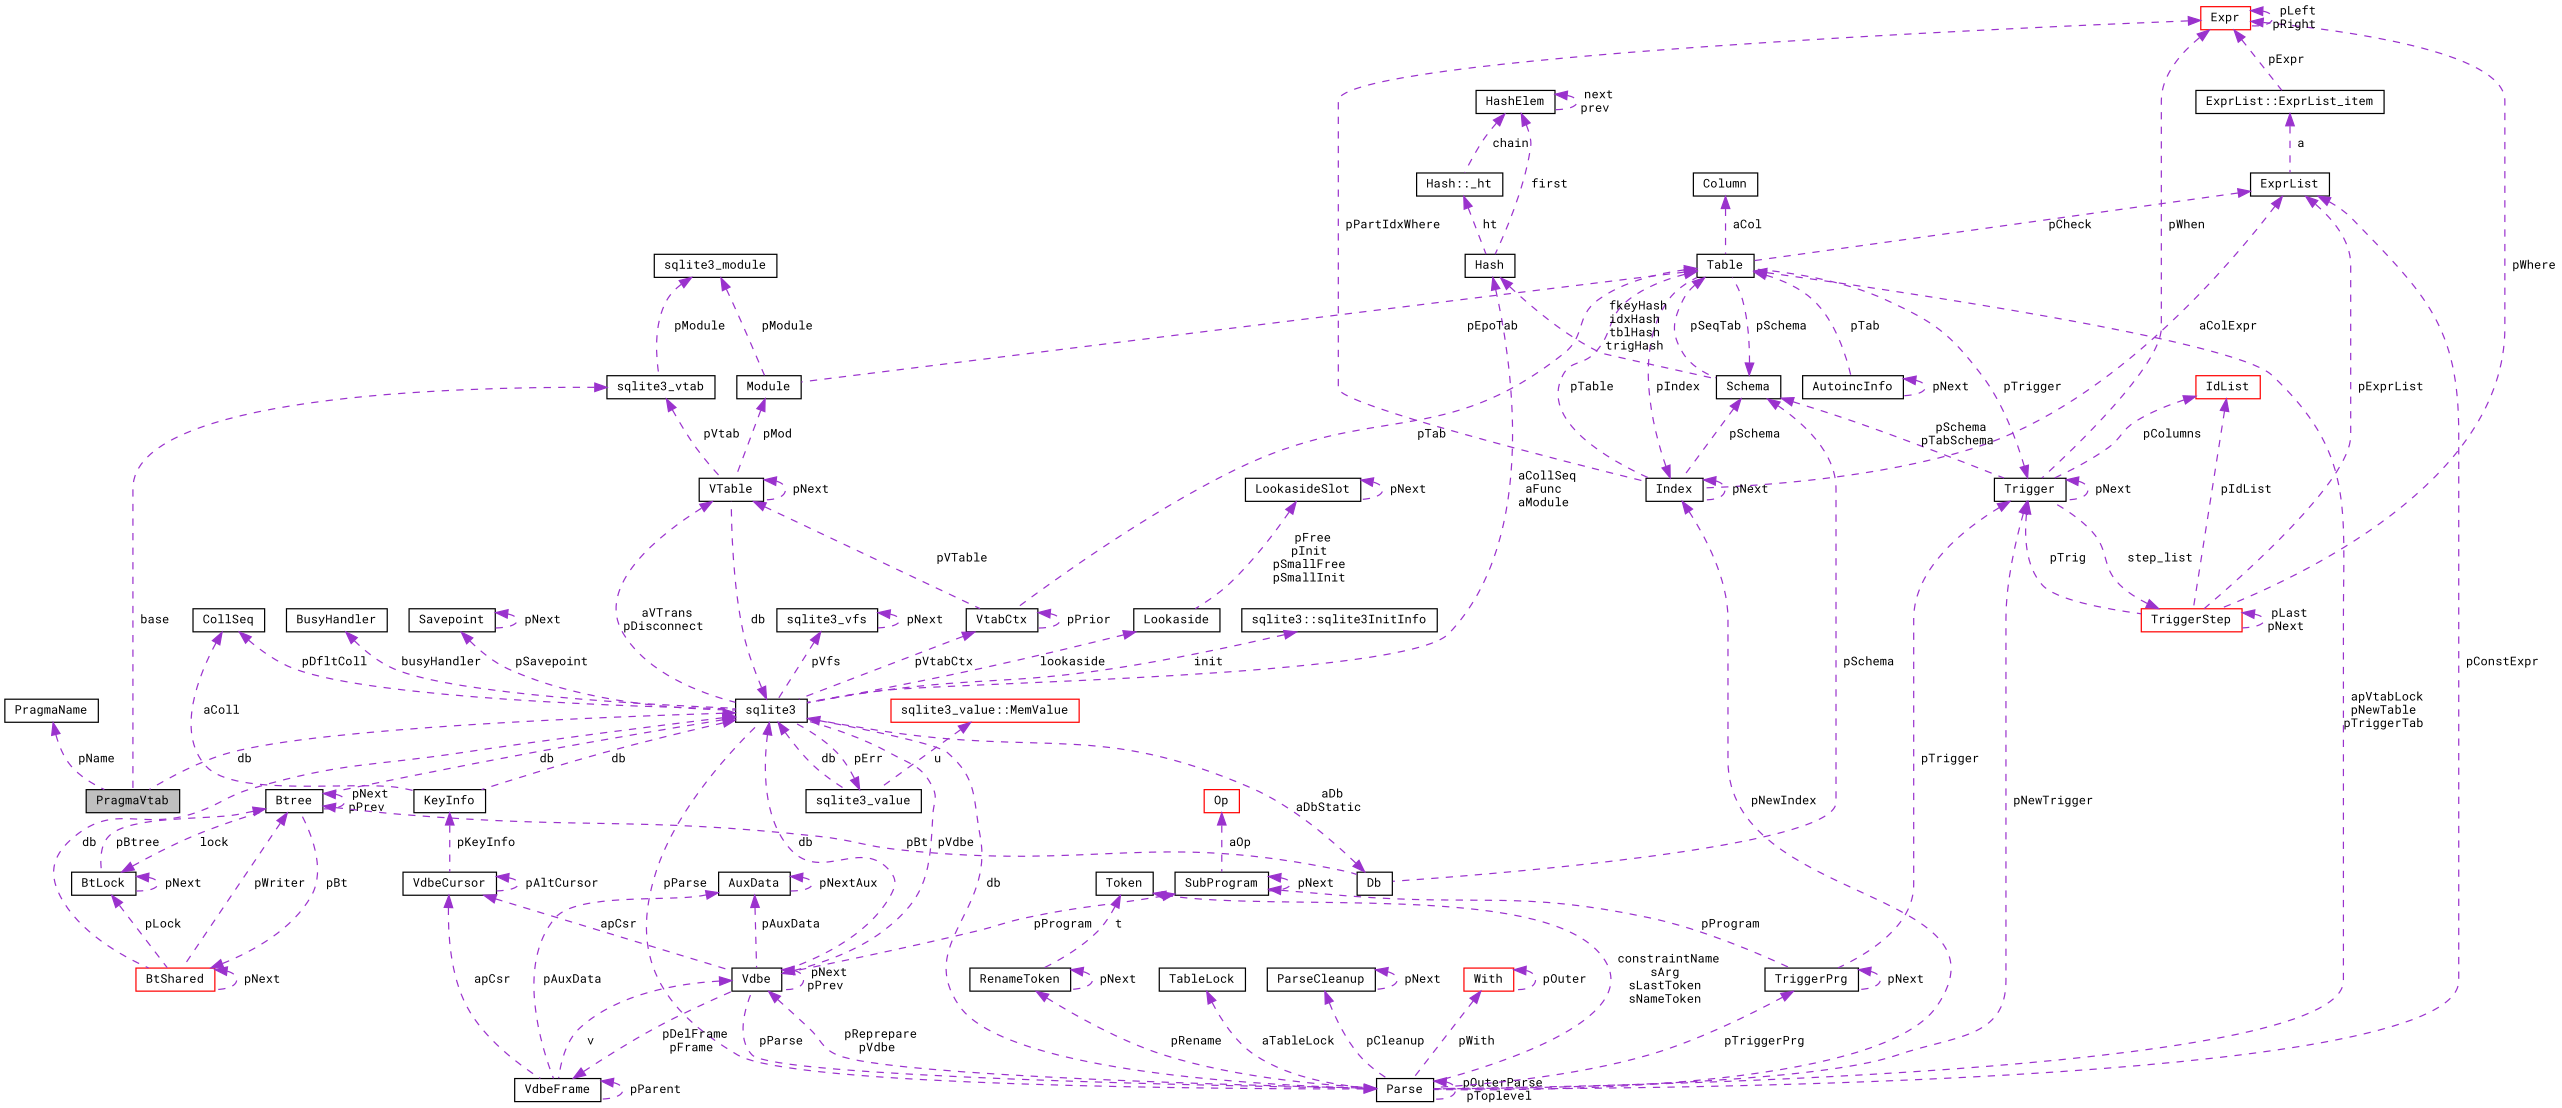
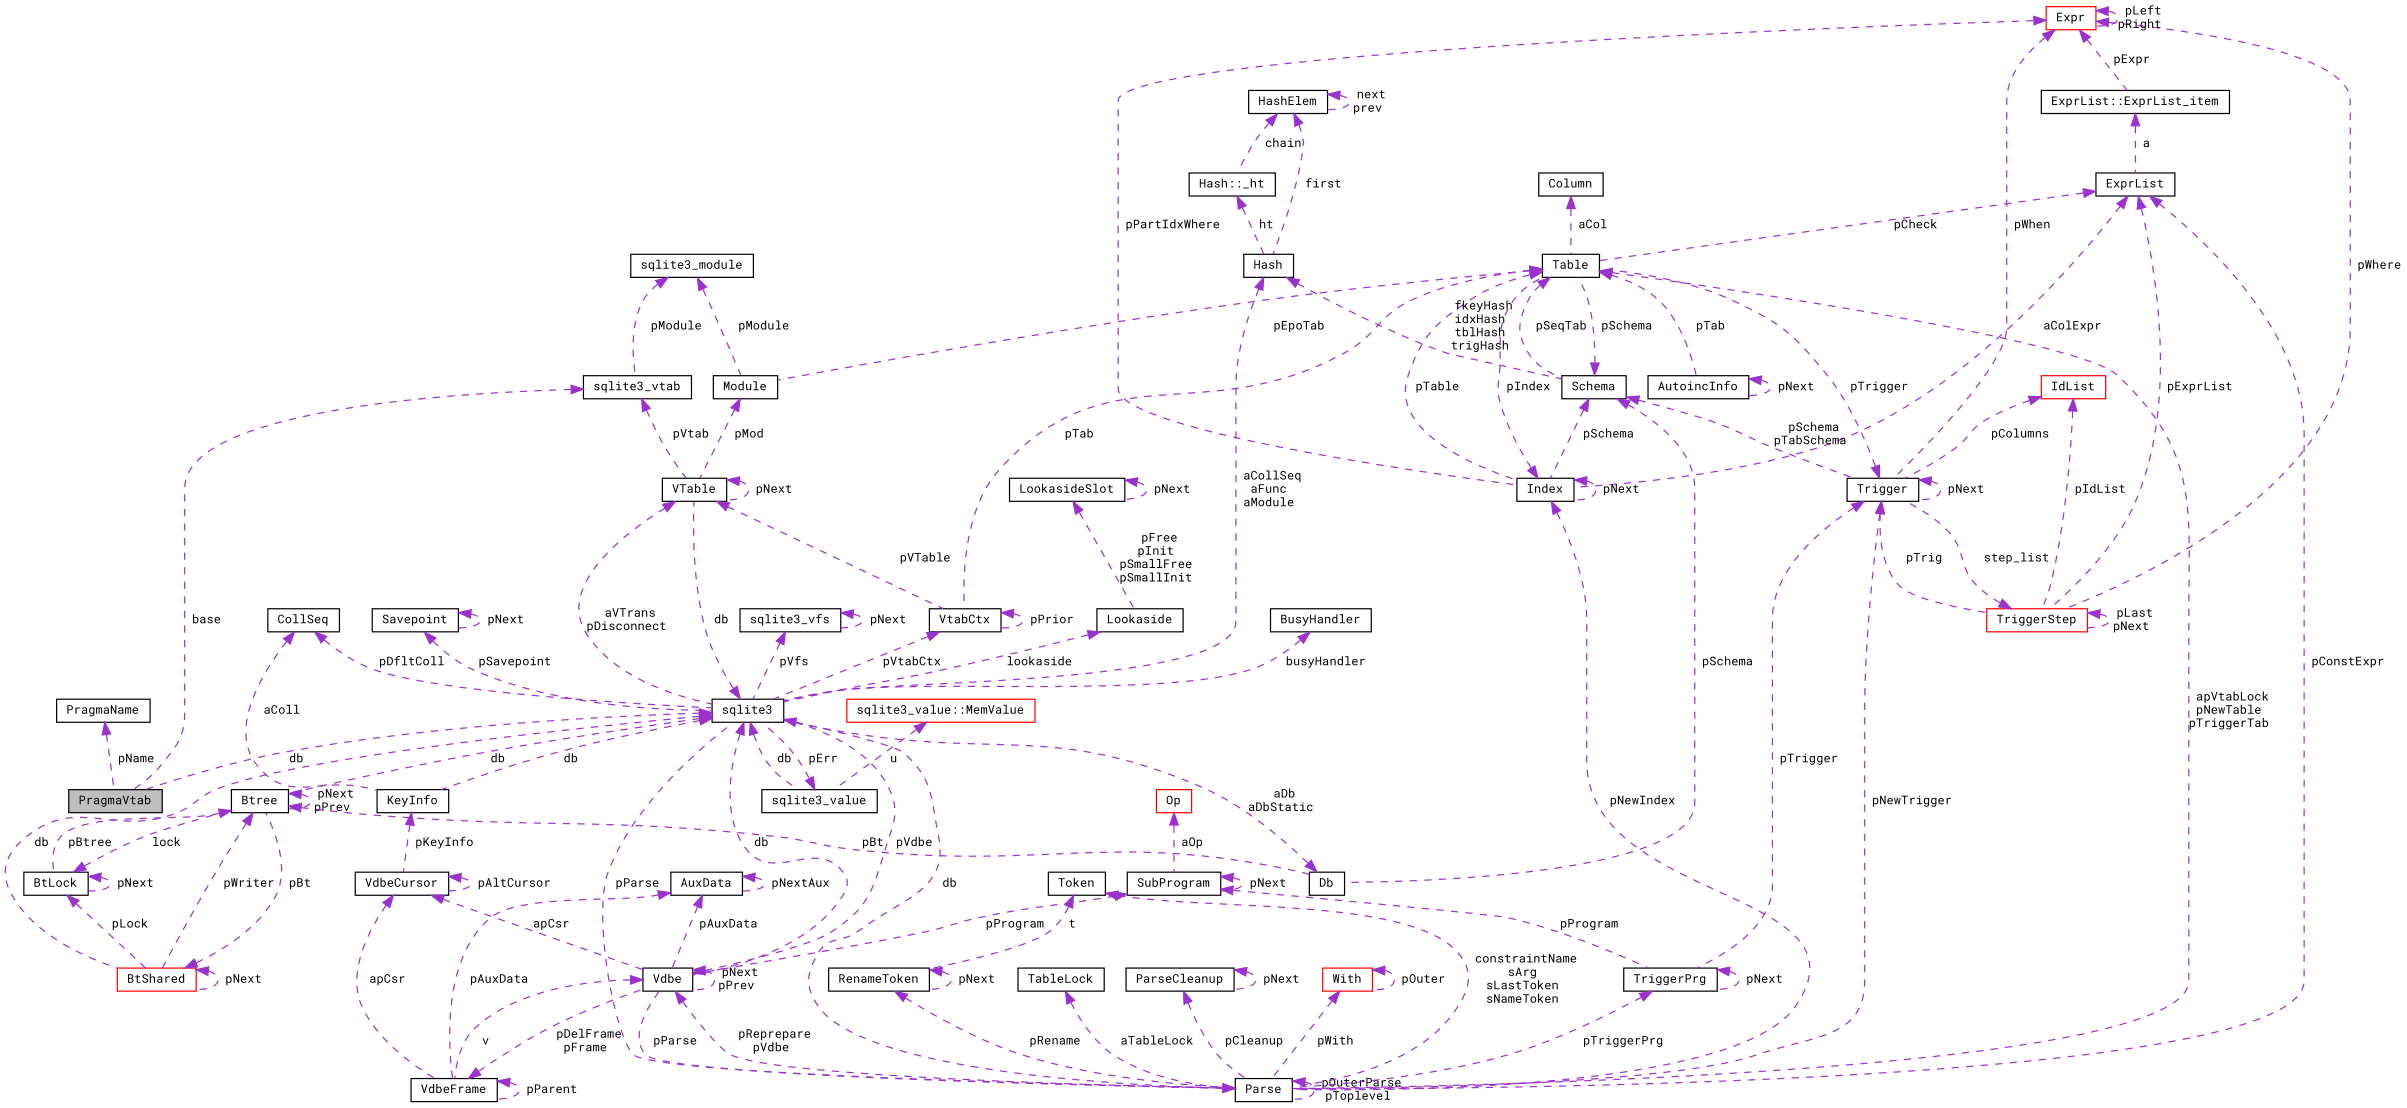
(1340, 620) -> none
